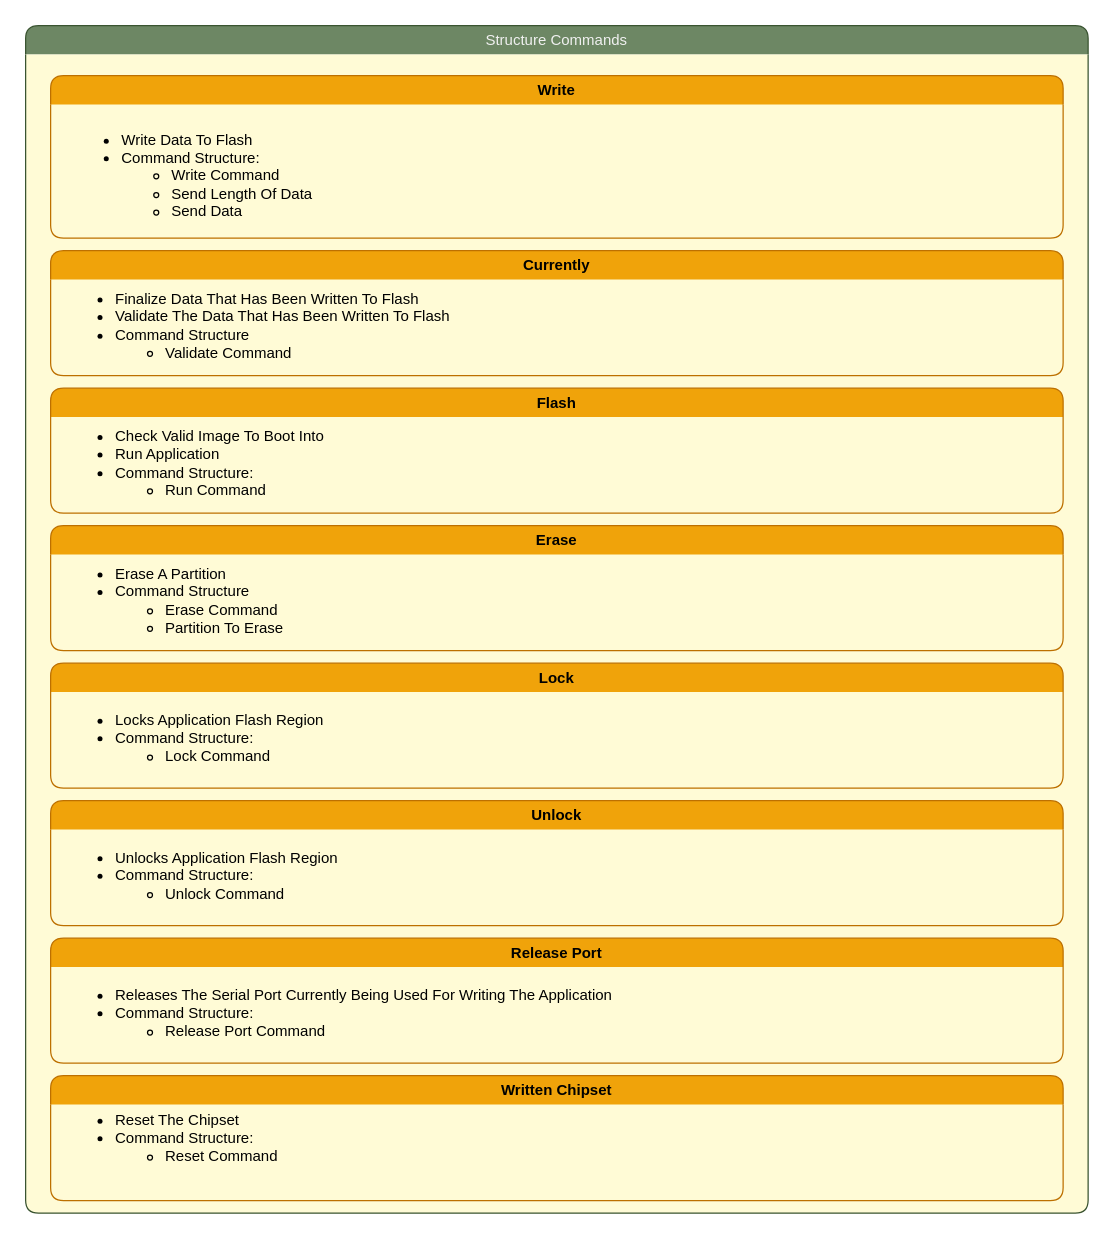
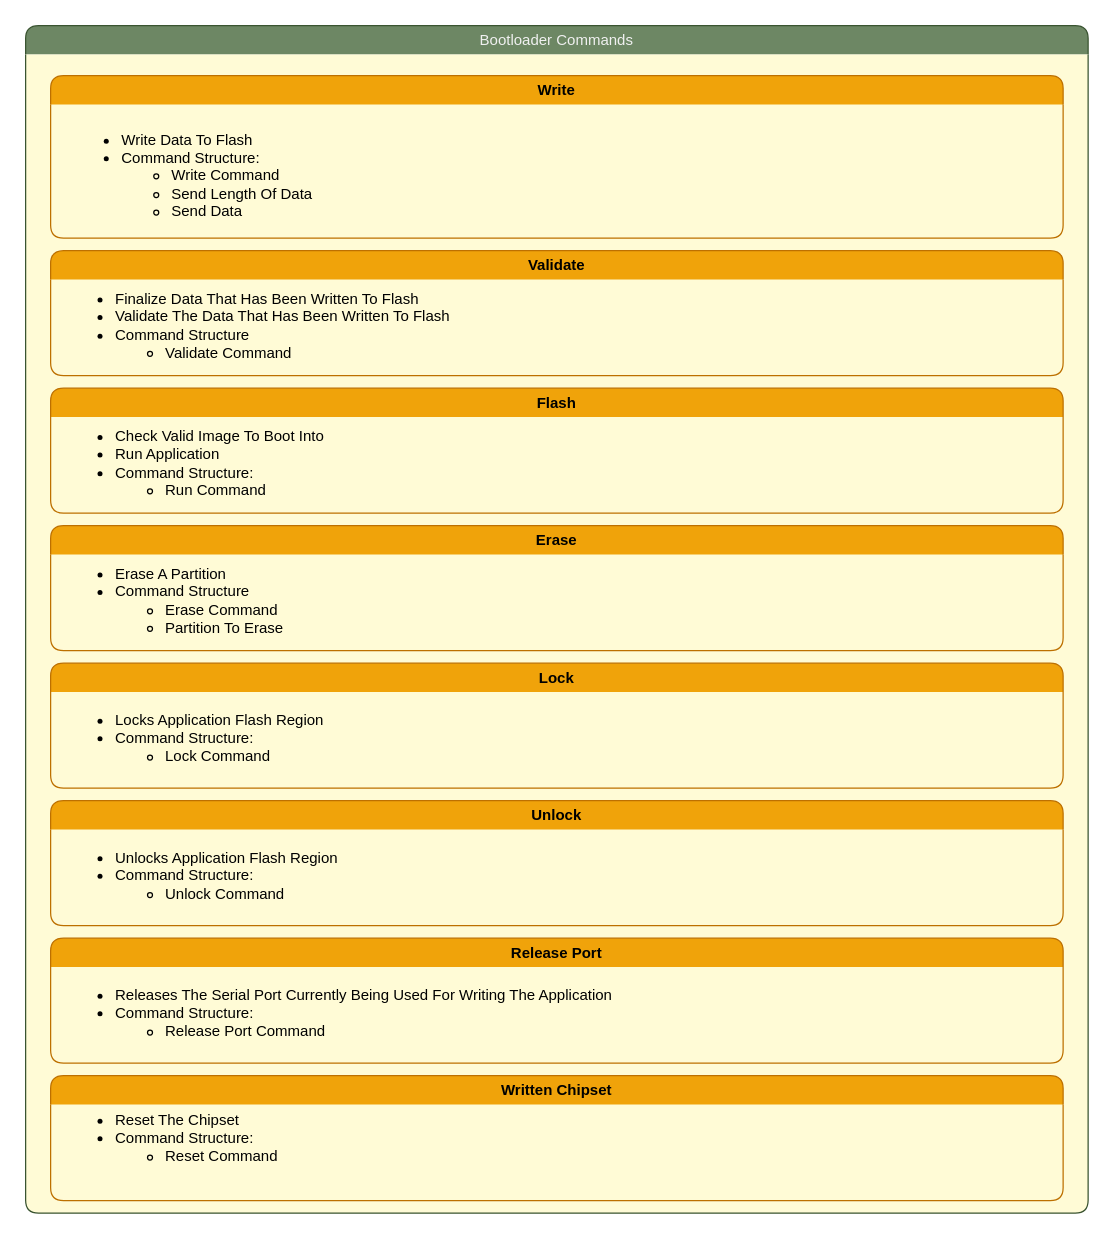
(557, 41) -> (557, 41)
(557, 266) -> (557, 266)
